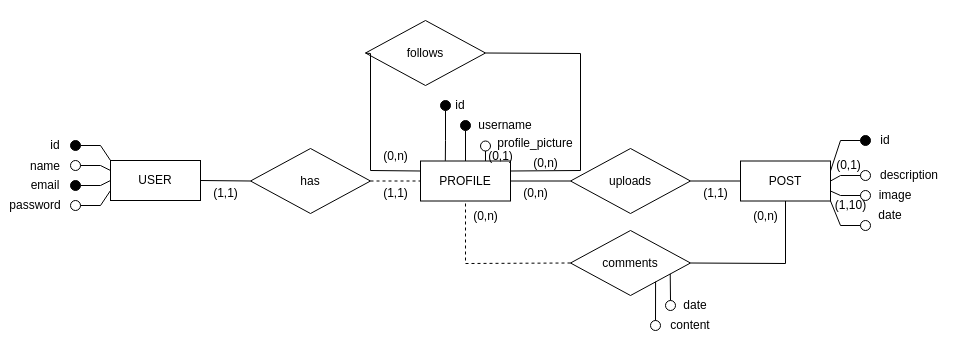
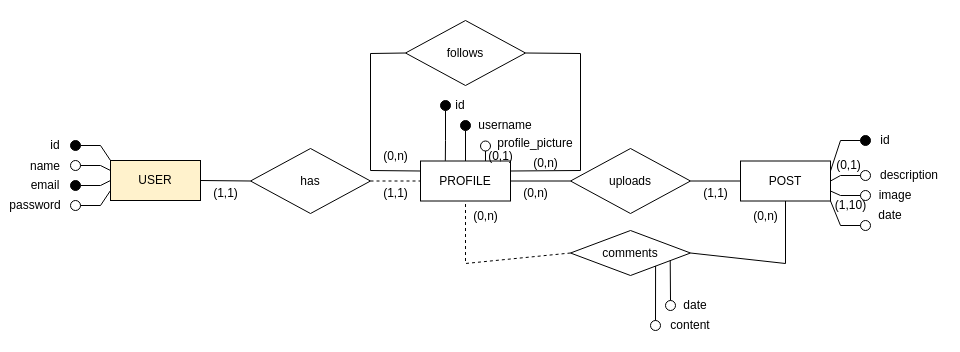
(426, 53) -> (466, 53)
(156, 181) -> (156, 181)
(631, 263) -> (631, 253)
